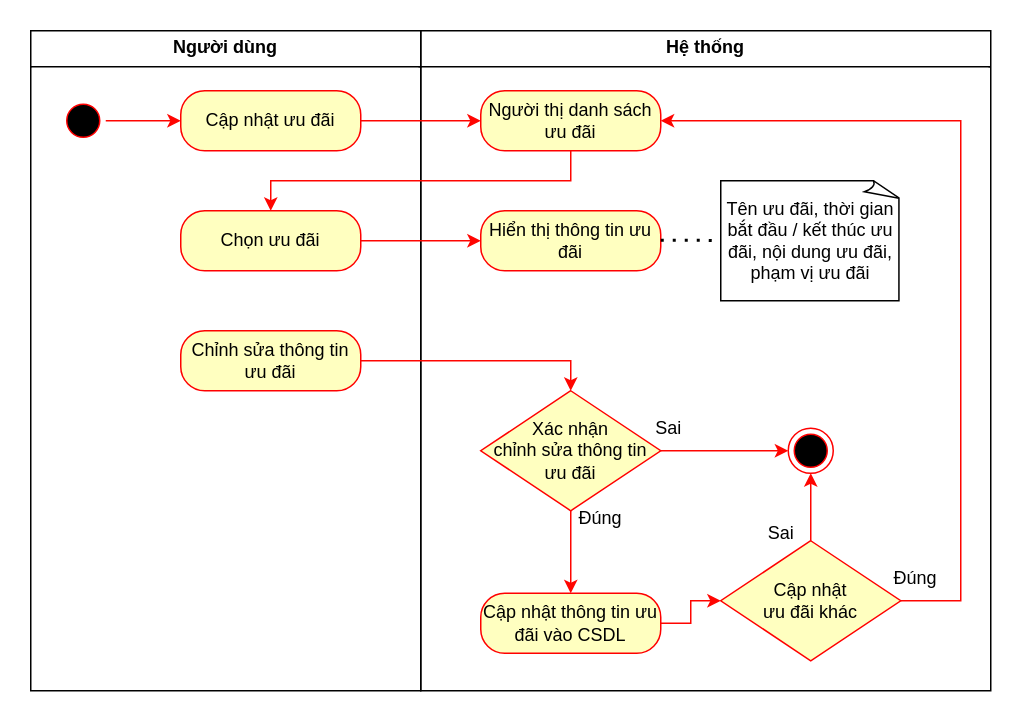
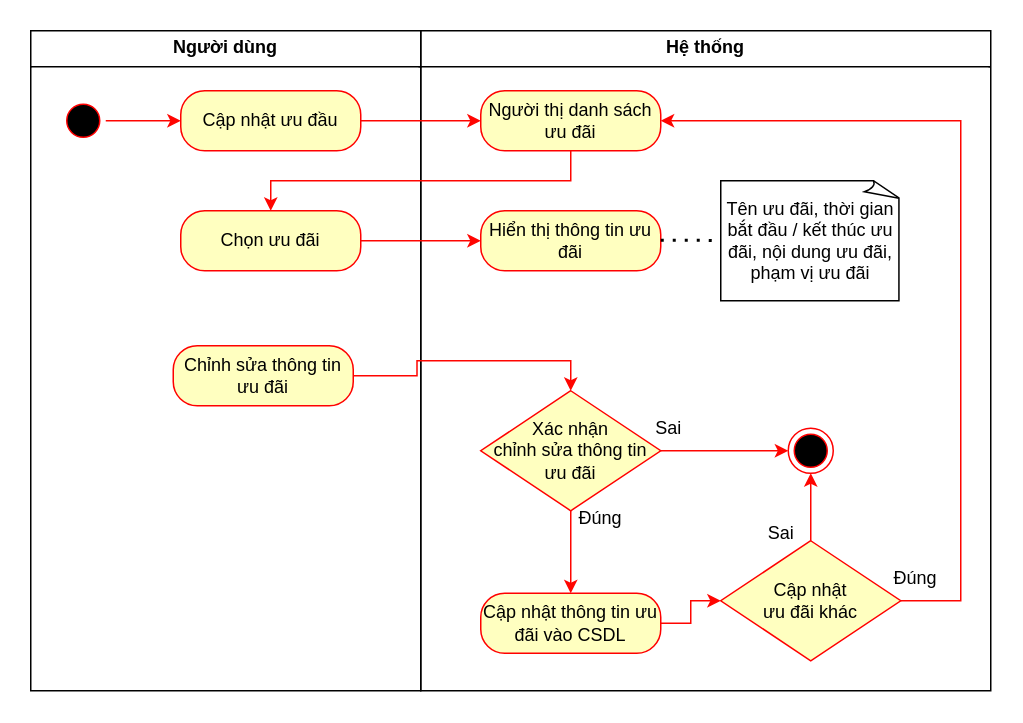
(271, 121) -> (271, 121)
(271, 361) -> (263, 376)
